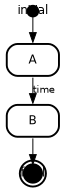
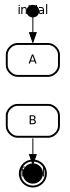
(33, 86) -> none
